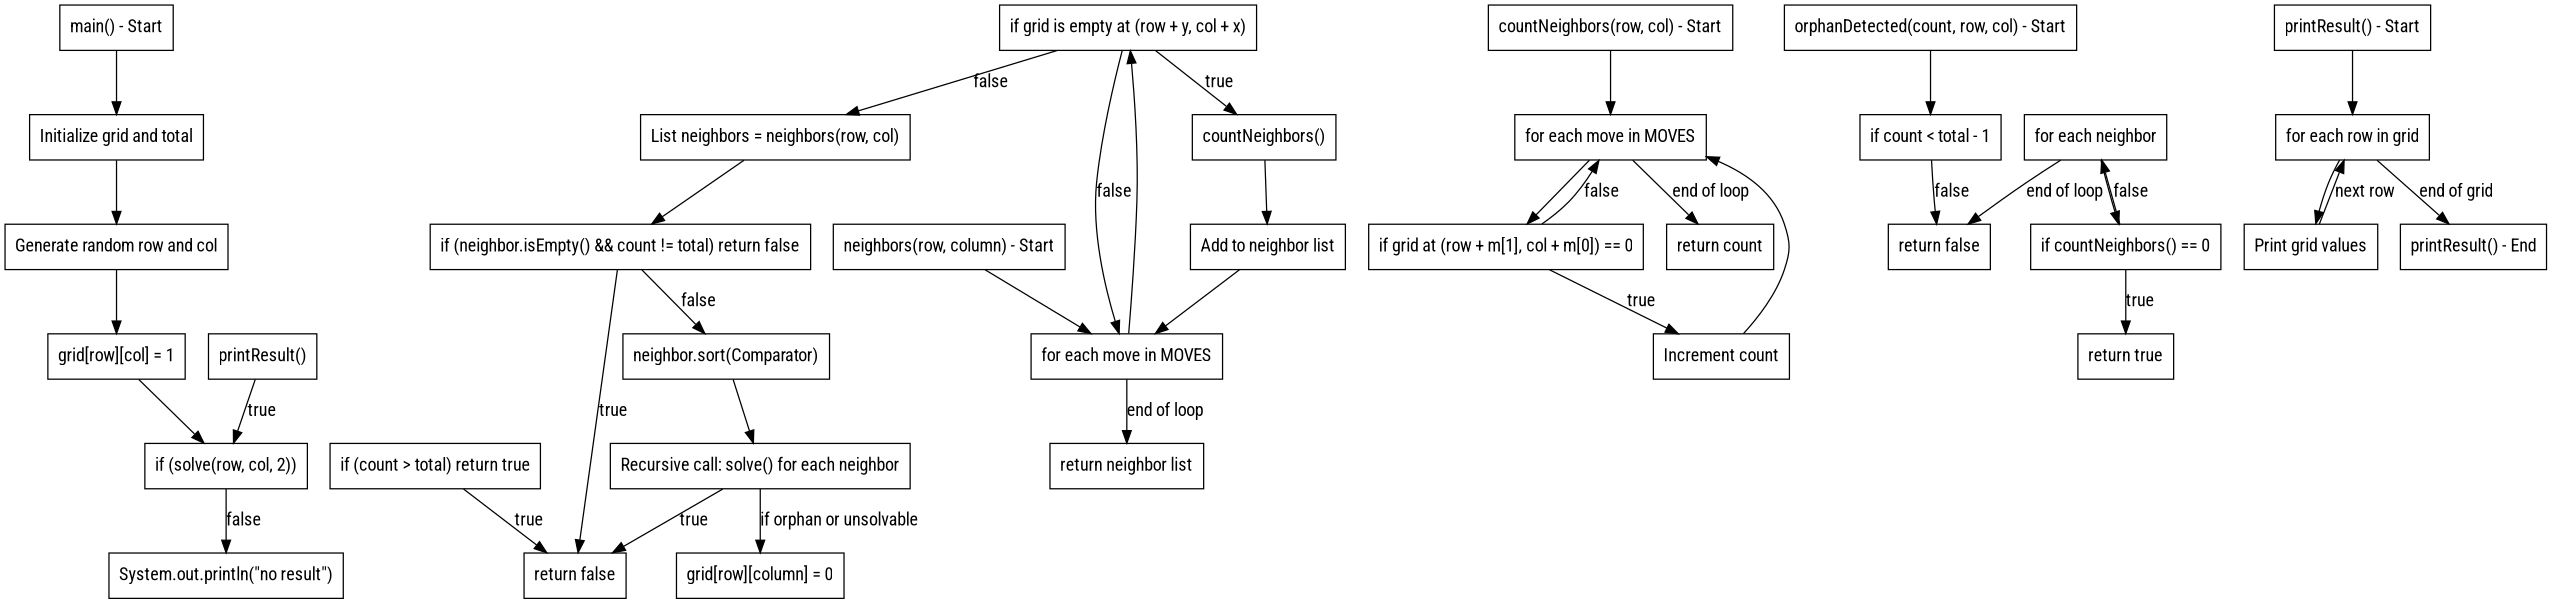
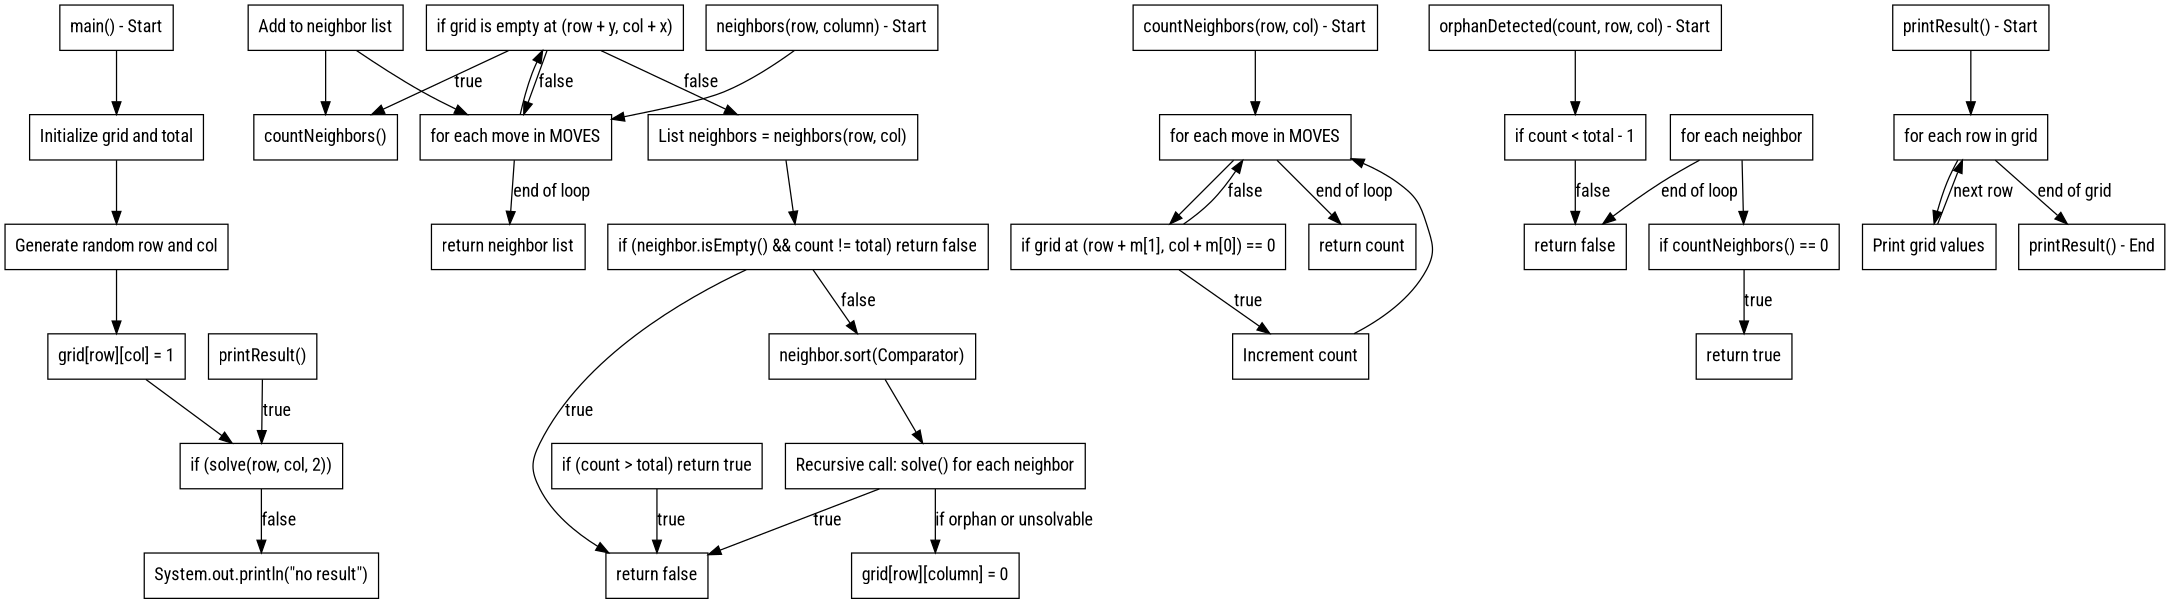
(1266, 186) -> (326, 76)
(2113, 198) -> none
